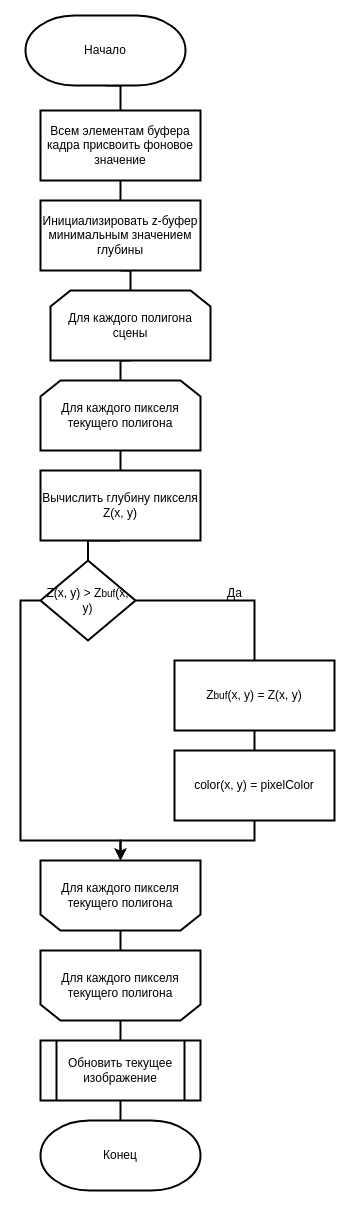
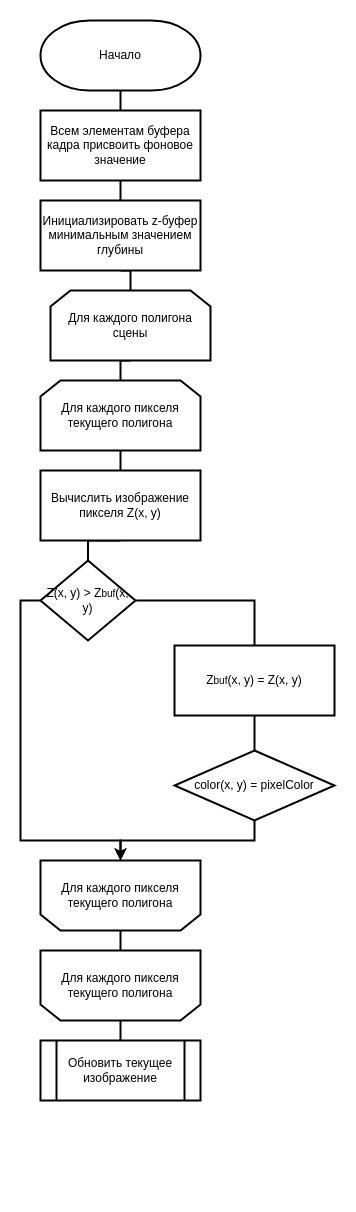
(106, 51) -> (121, 56)
(121, 506) -> (121, 506)
(235, 594) -> none
(255, 696) -> (255, 681)
(255, 786) -> (255, 786)
(121, 1111) -> none
(121, 1156) -> none
